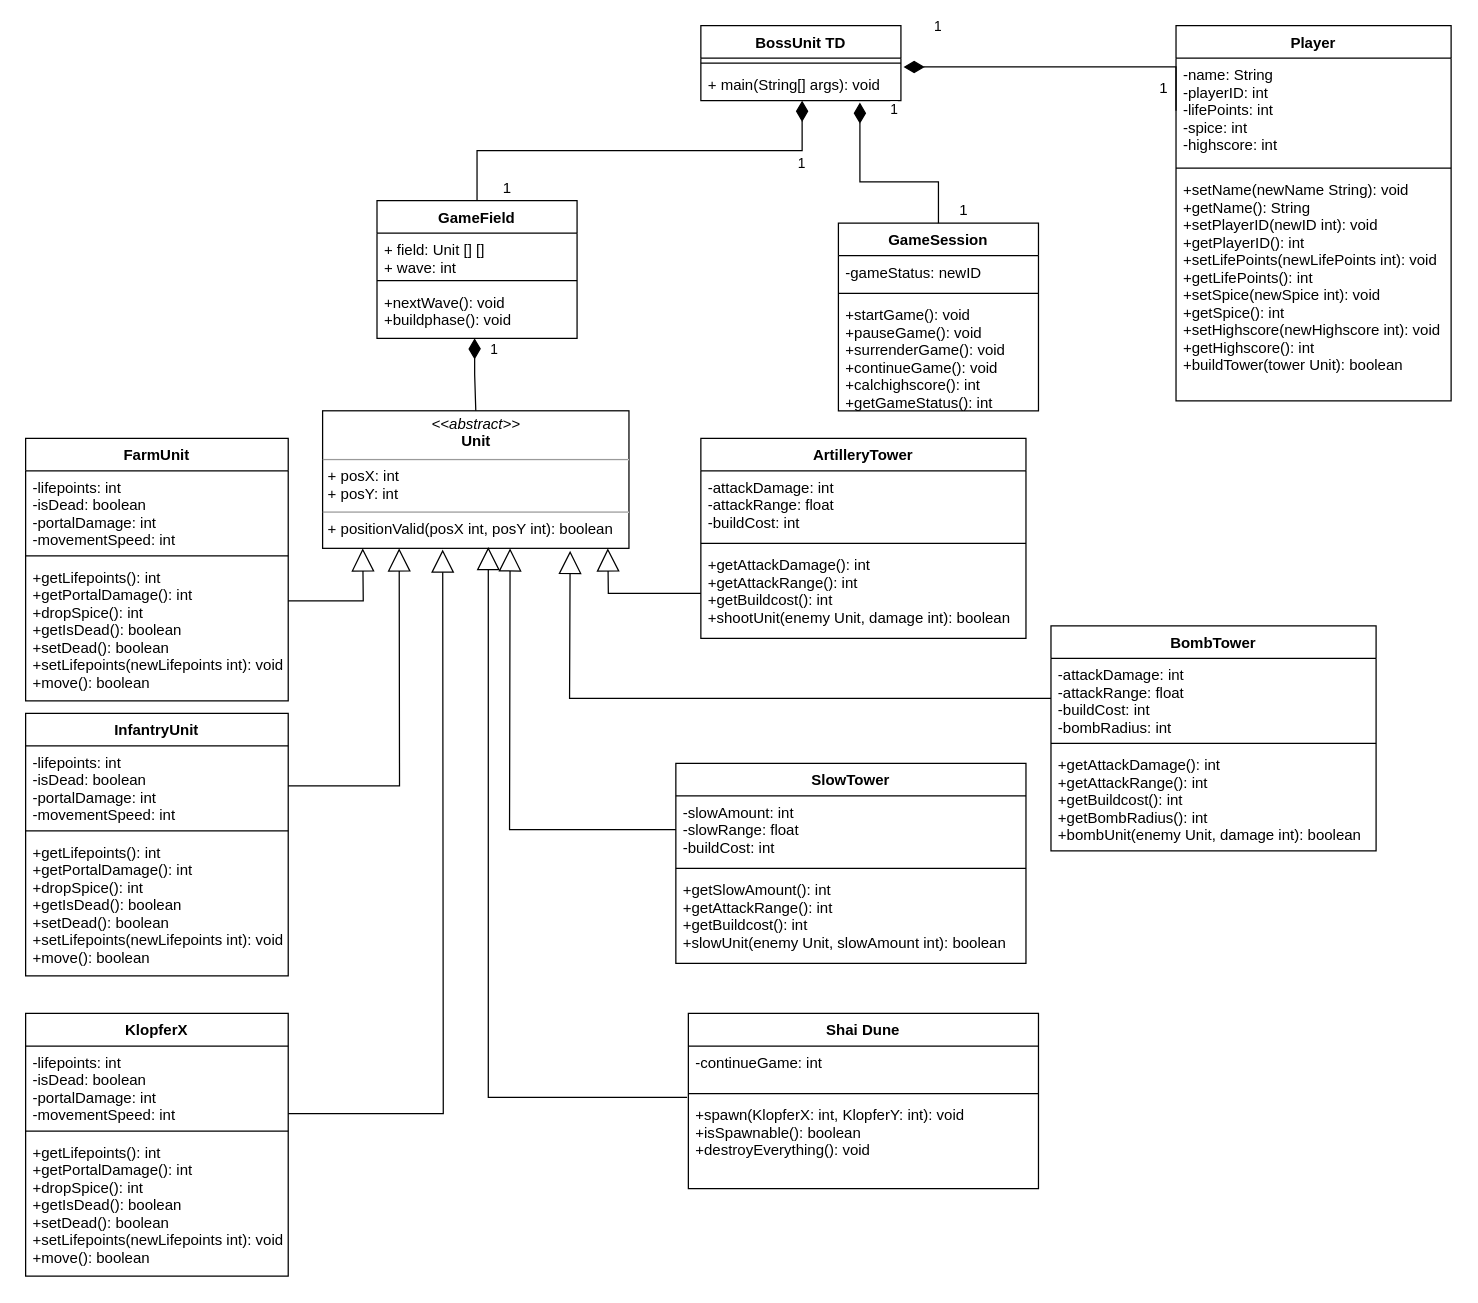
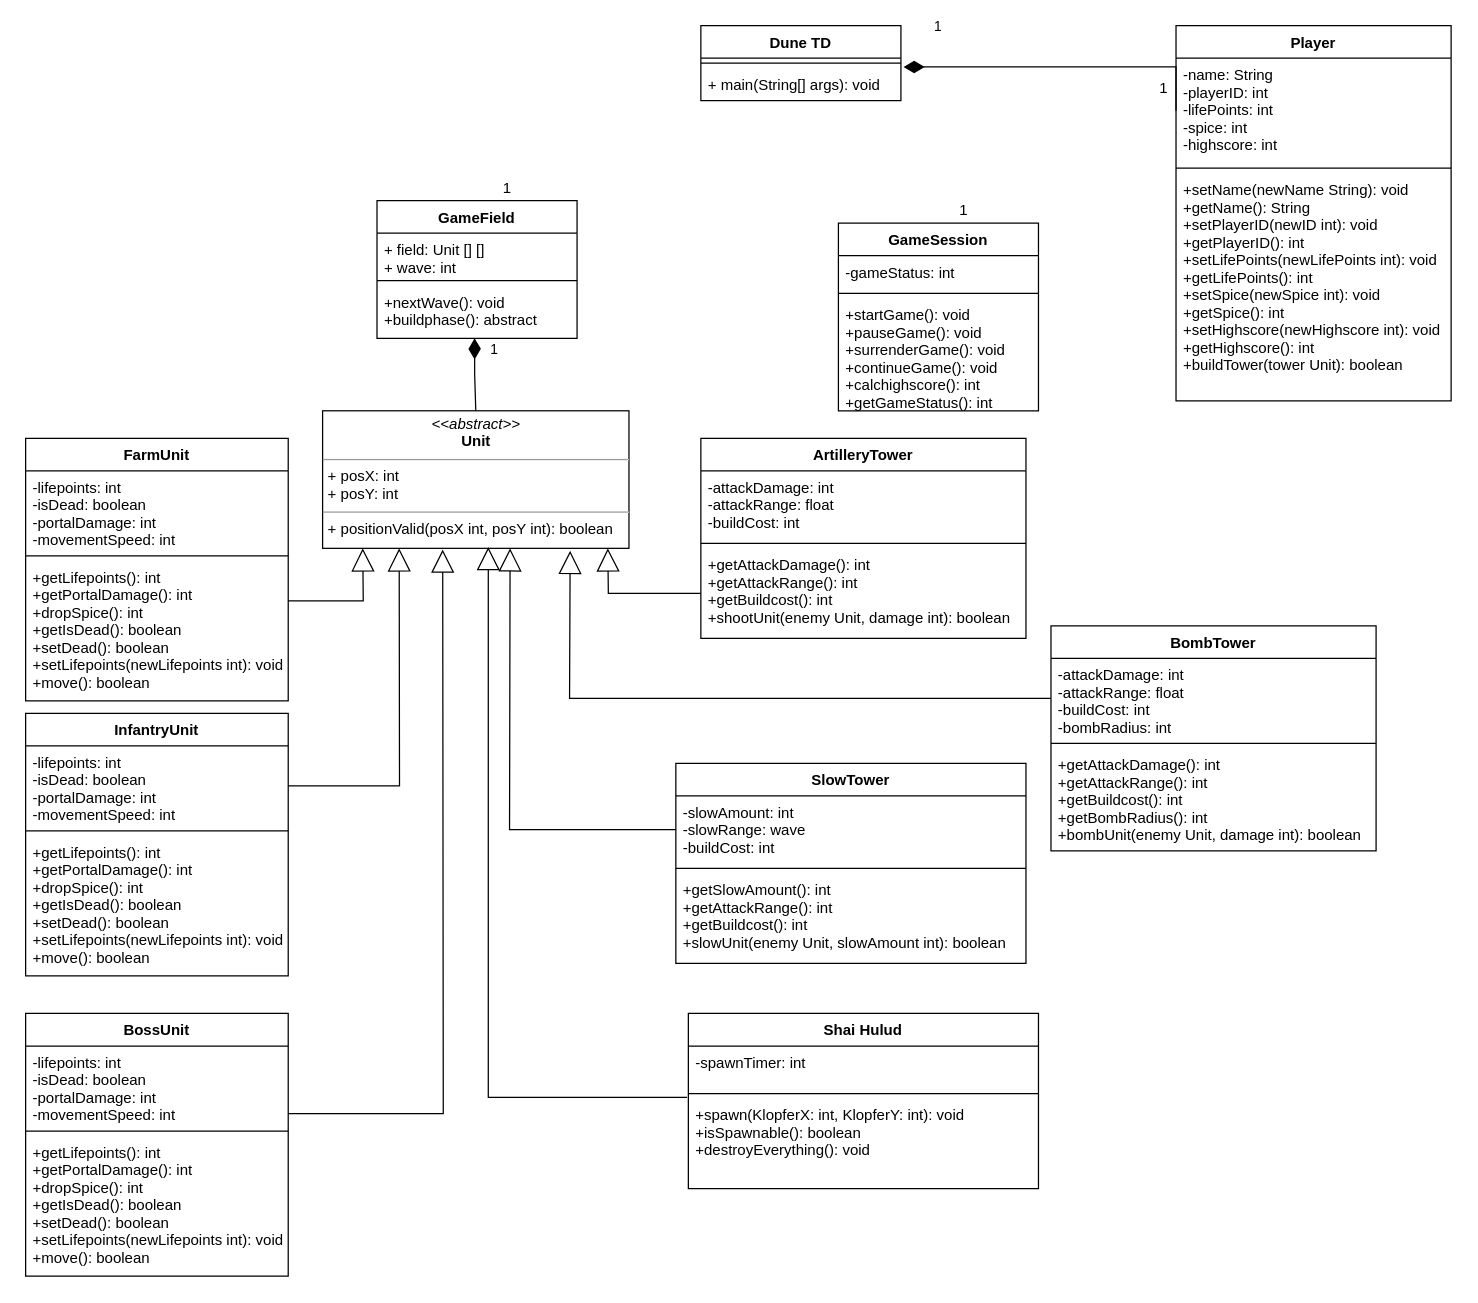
(800, 43) -> (800, 43)
(630, 151) -> none
(890, 182) -> none
(917, 273) -> (906, 273)
(449, 303) -> (449, 303)
(742, 813) -> (742, 813)
(156, 1030) -> (156, 1030)
(863, 1030) -> (863, 1030)
(763, 1063) -> (754, 1063)
